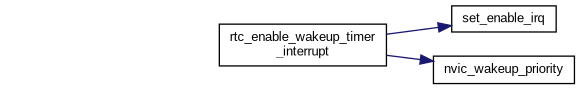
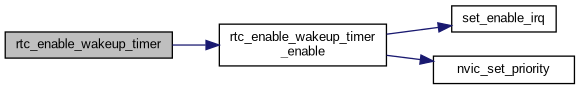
none -> (89, 45)
(303, 45) -> (303, 45)
(504, 70) -> (504, 70)
